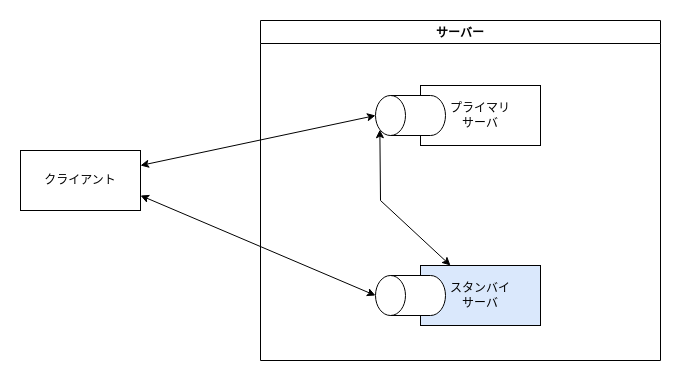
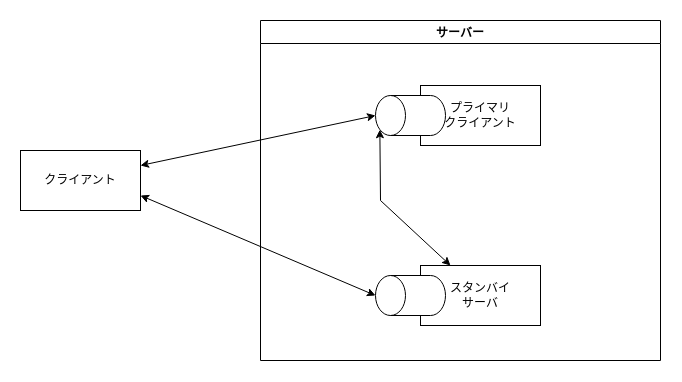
(481, 116) -> (481, 116)
(481, 296) -> (481, 296)
